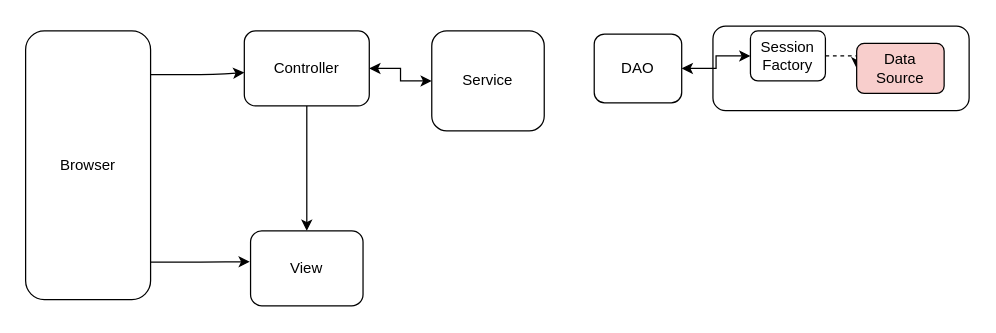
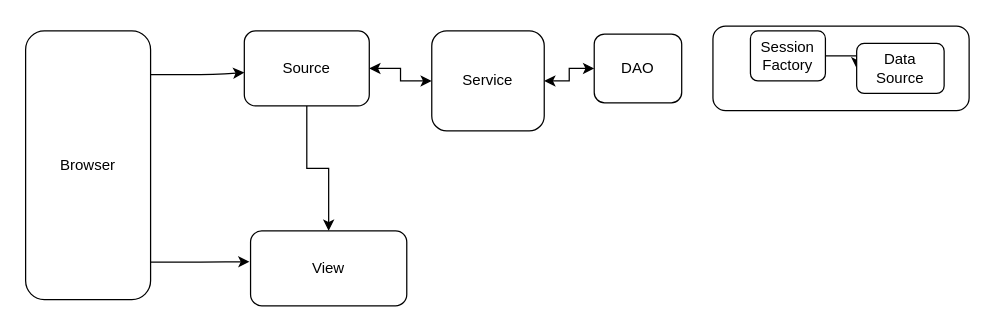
(841, 56) -> (841, 56)
(716, 62) -> none
(307, 68) -> (307, 68)
(901, 68) -> (901, 68)
none -> (569, 74)
(307, 268) -> (329, 268)
